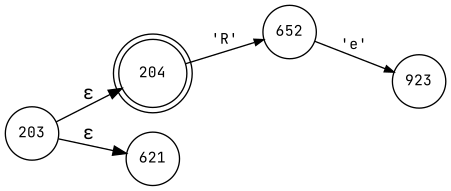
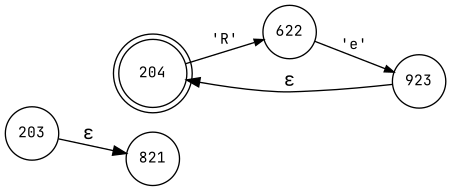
(290, 32) -> (290, 32)
(83, 108) -> (296, 92)
(153, 159) -> (153, 159)
